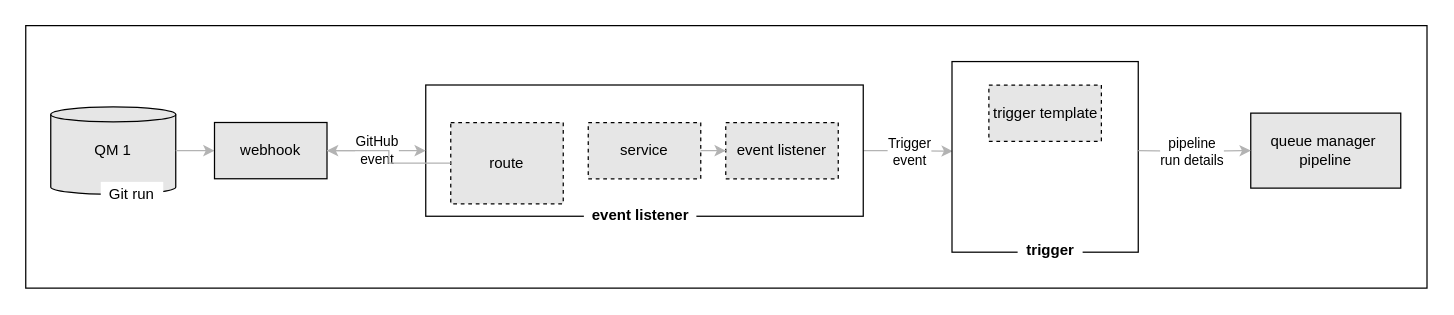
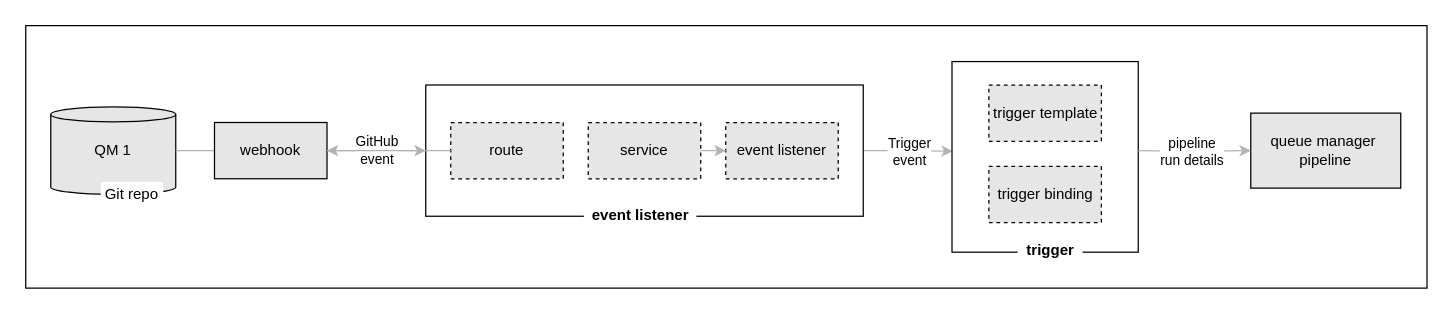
(204, 151) -> (207, 151)
(507, 163) -> (507, 151)
(132, 194) -> (132, 194)
none -> (1045, 194)
